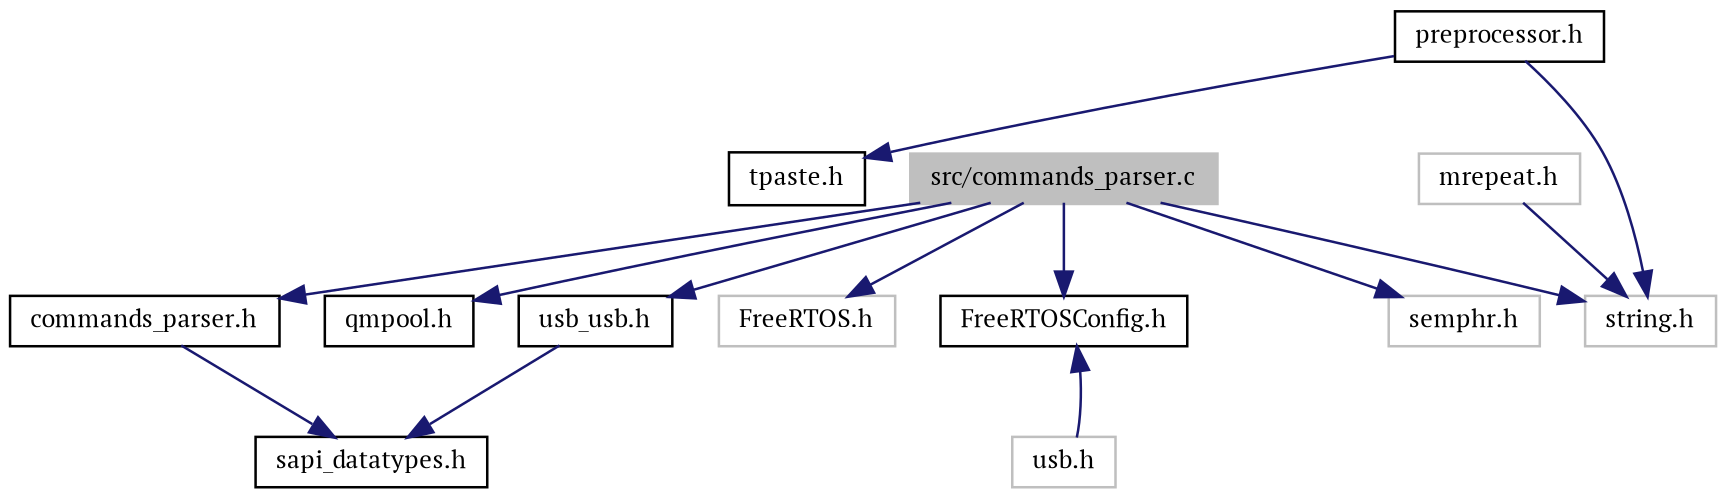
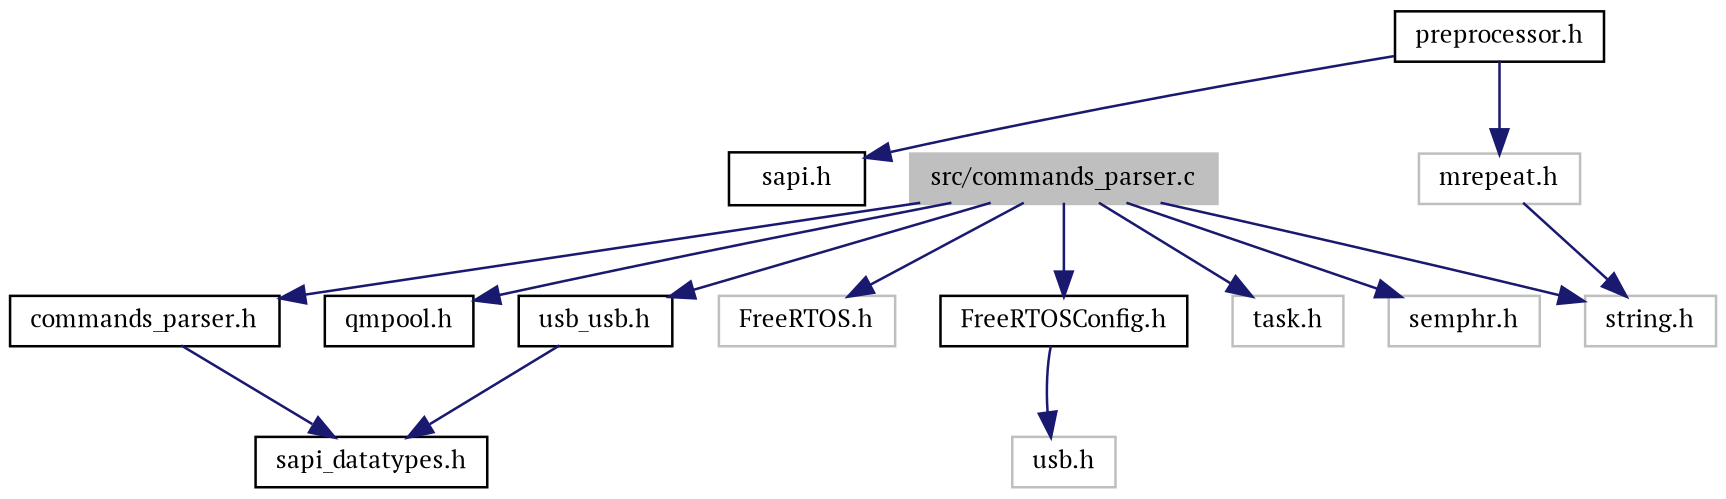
(1604, 155) -> (1500, 95)
(797, 179) -> (797, 179)
none -> (1288, 321)
(1081, 404) -> (1047, 379)
